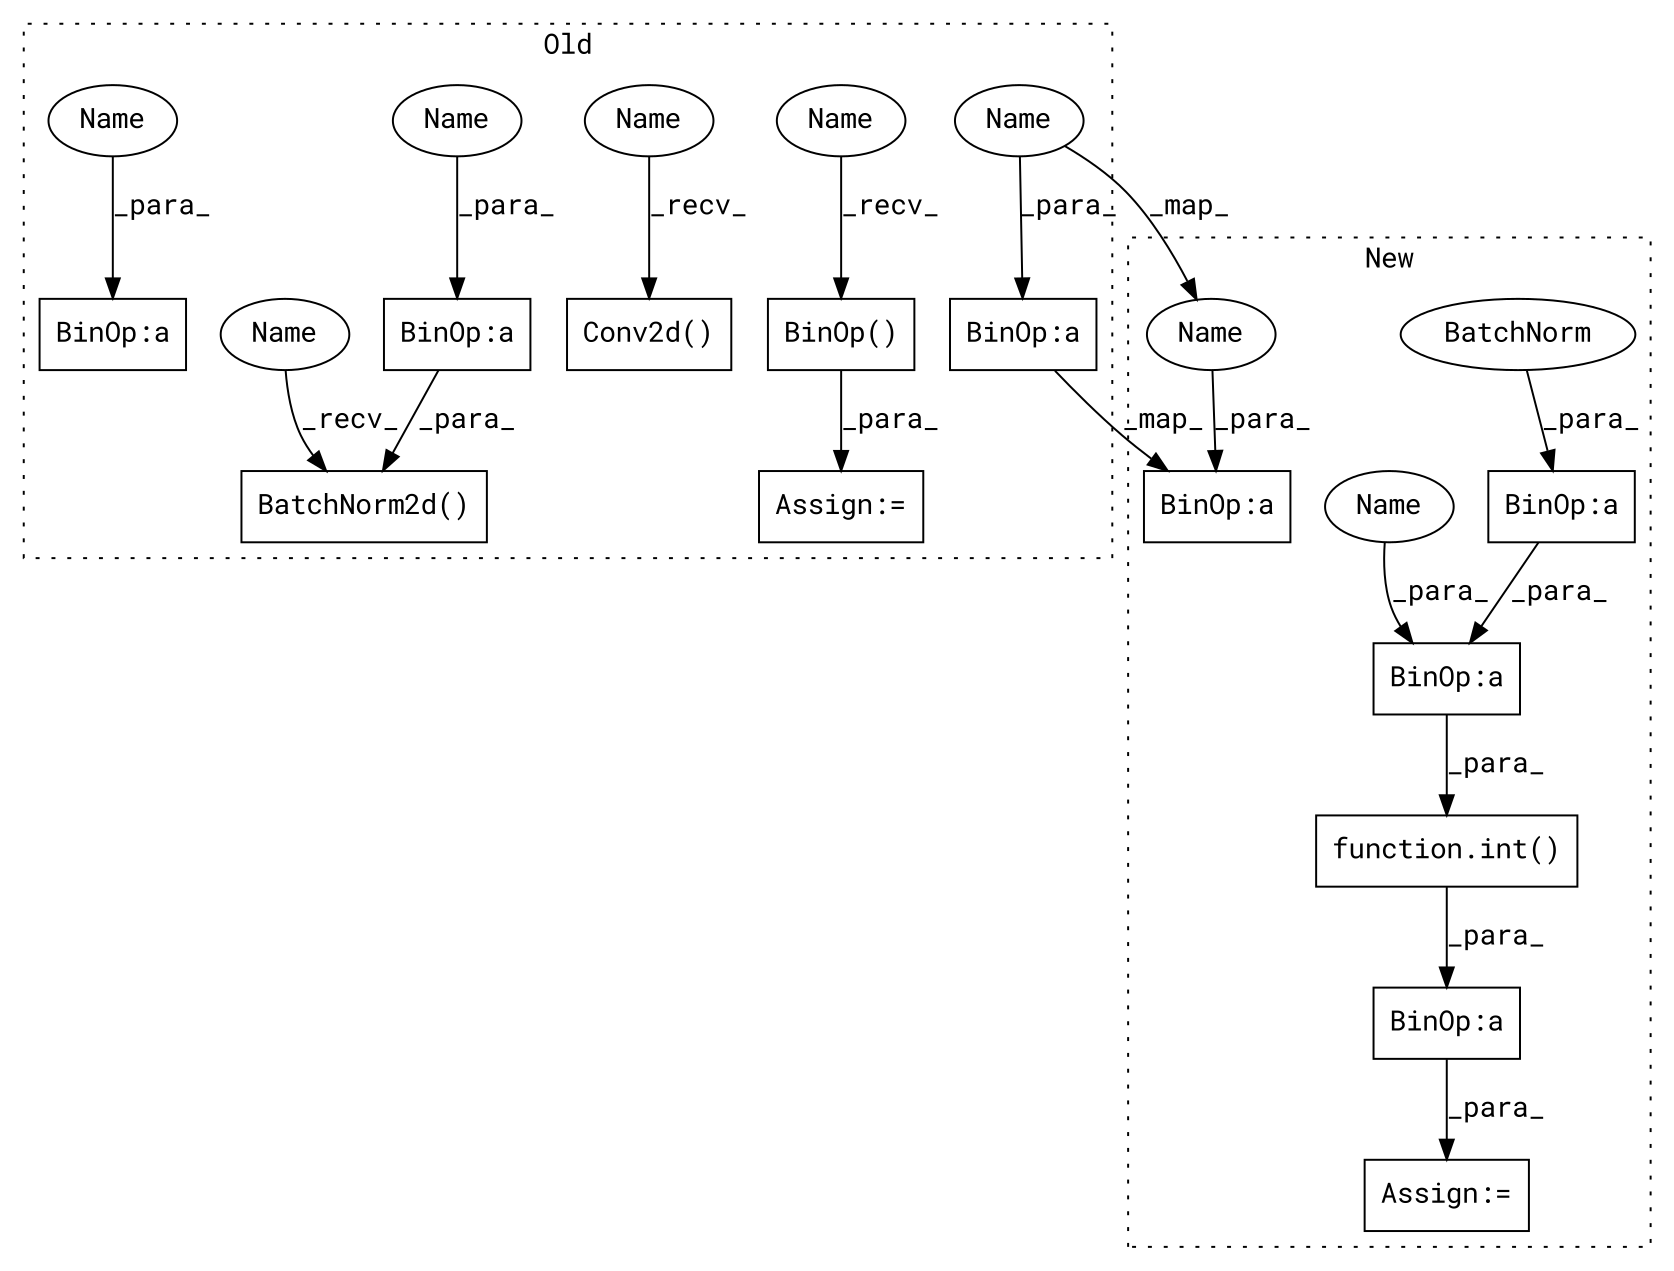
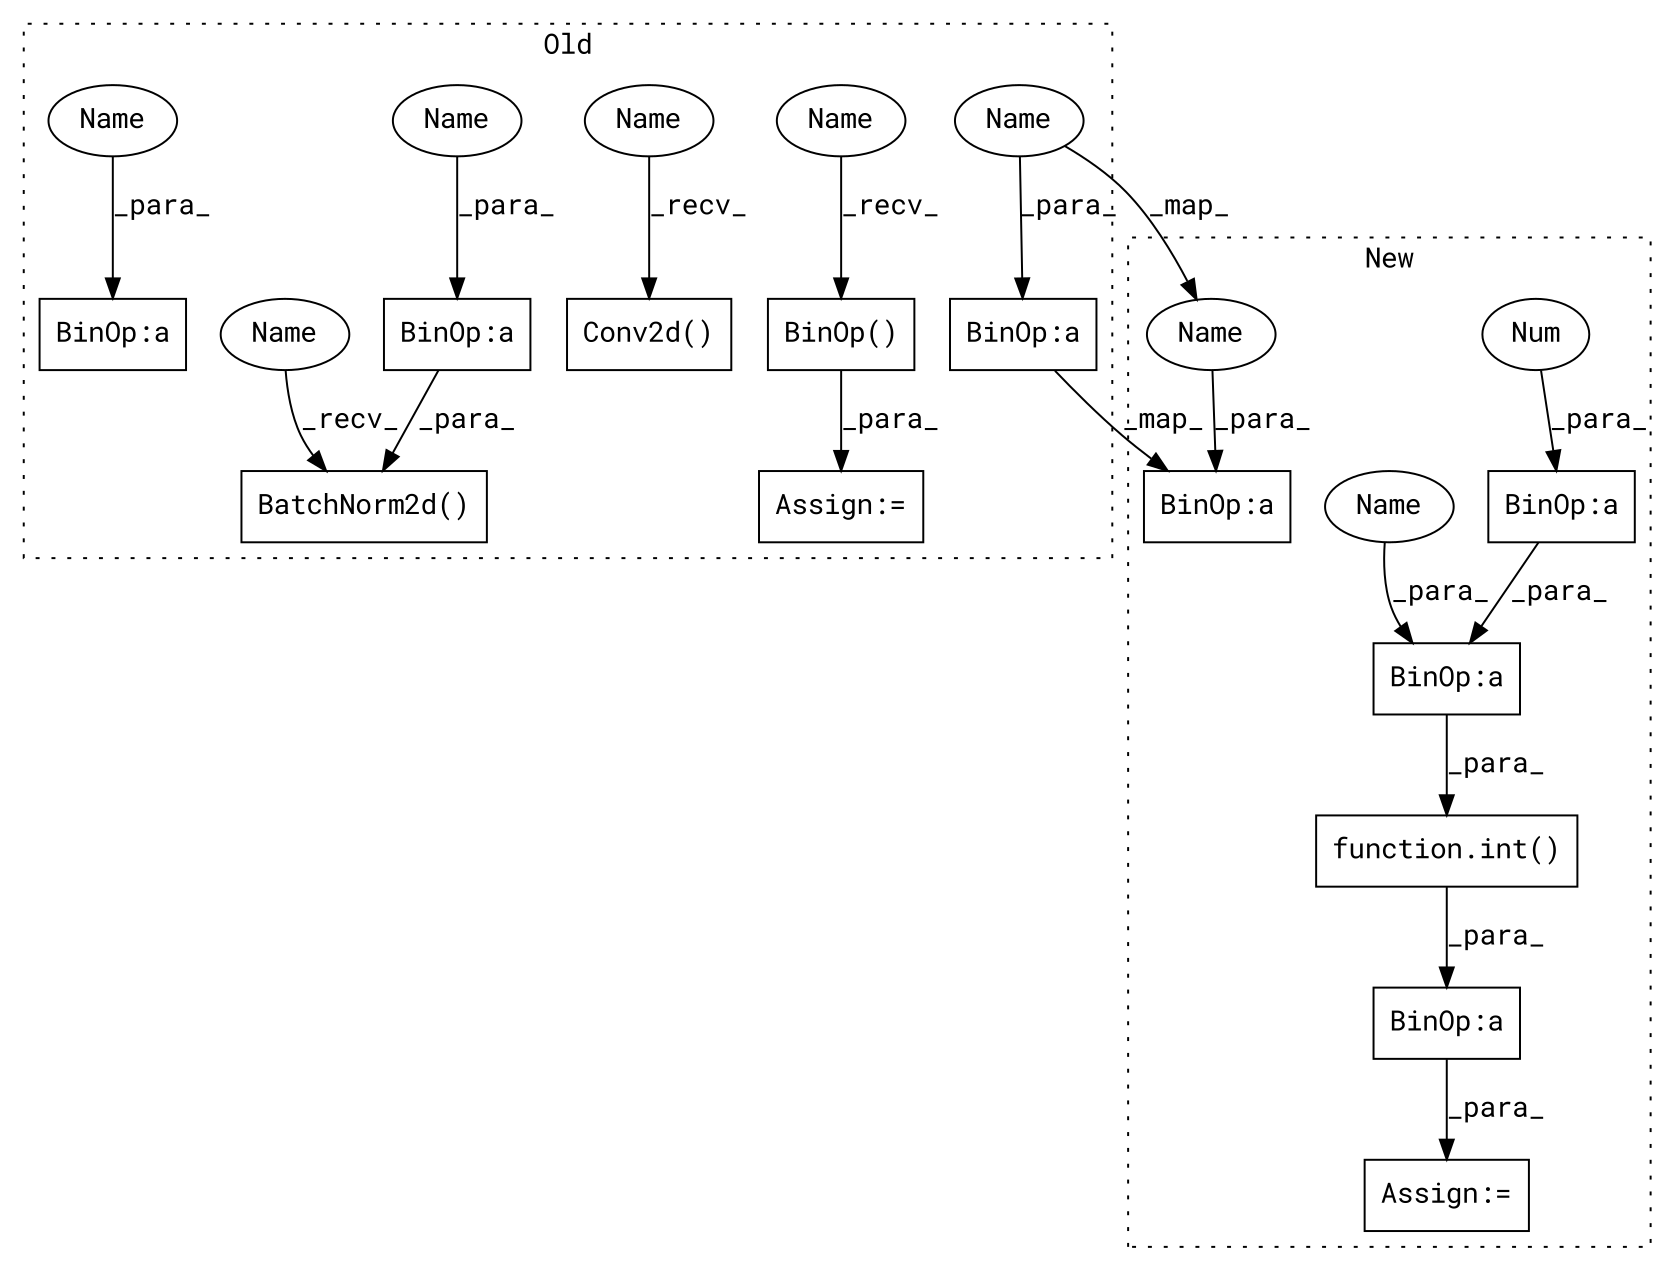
(1518, 334) -> (1536, 334)
